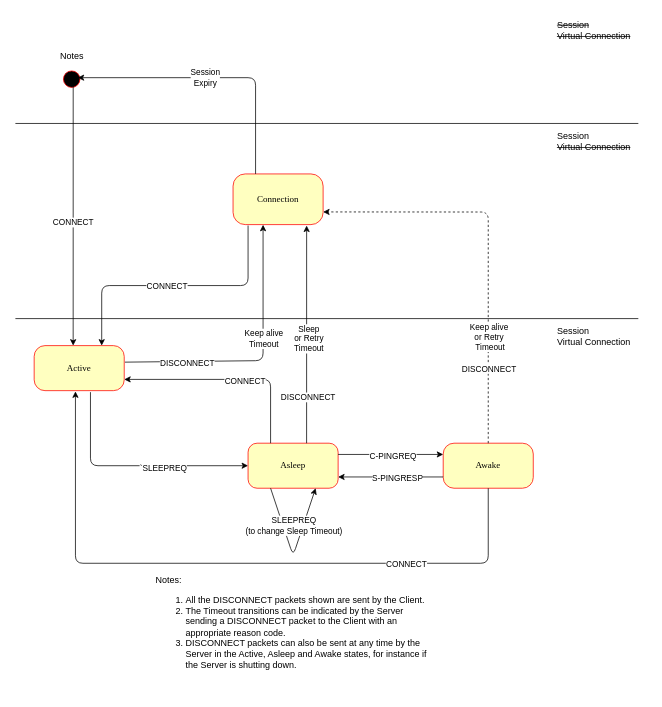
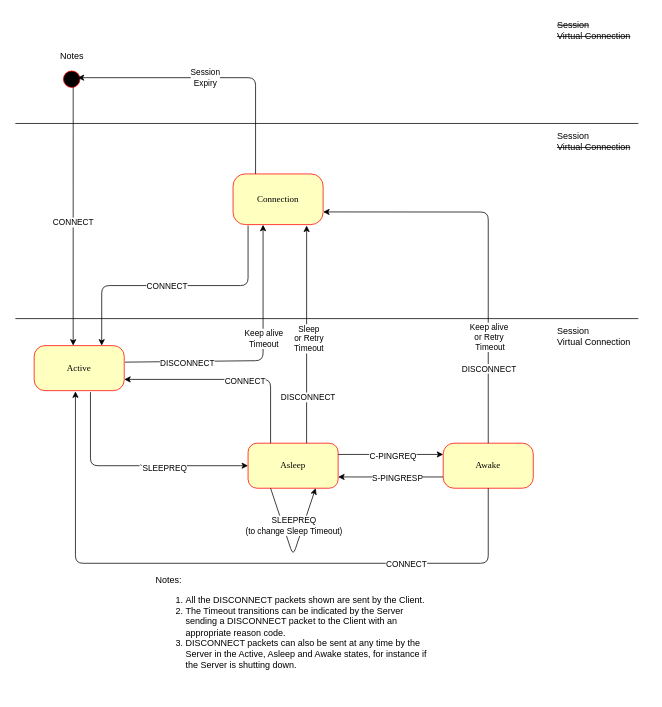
(461, 212) -> (461, 212)
